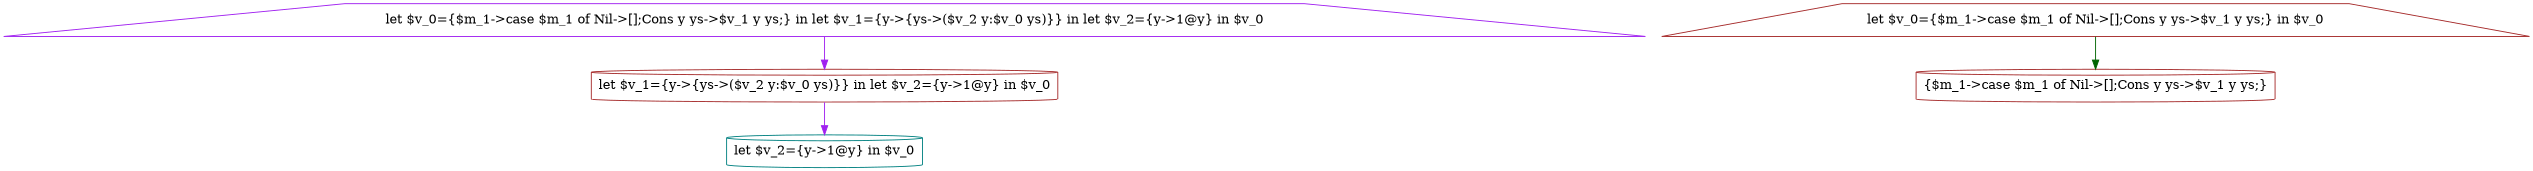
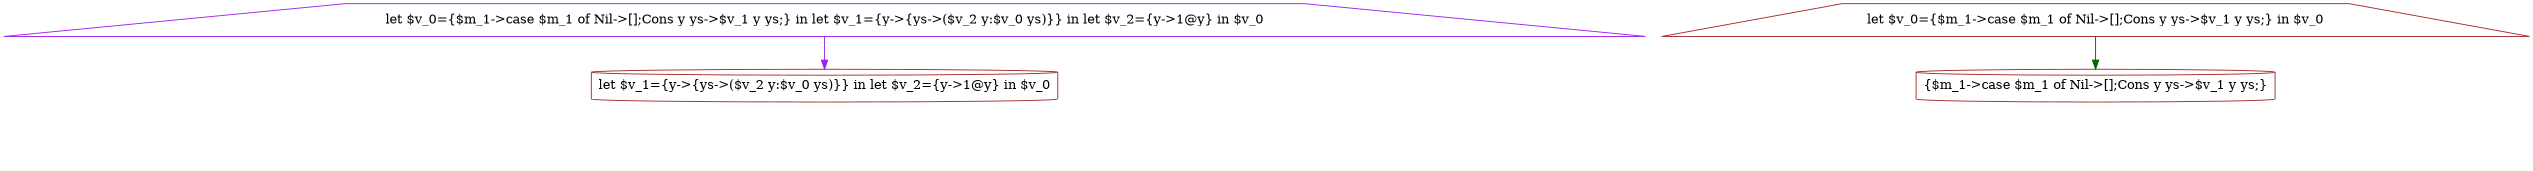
(825, 151) -> none
